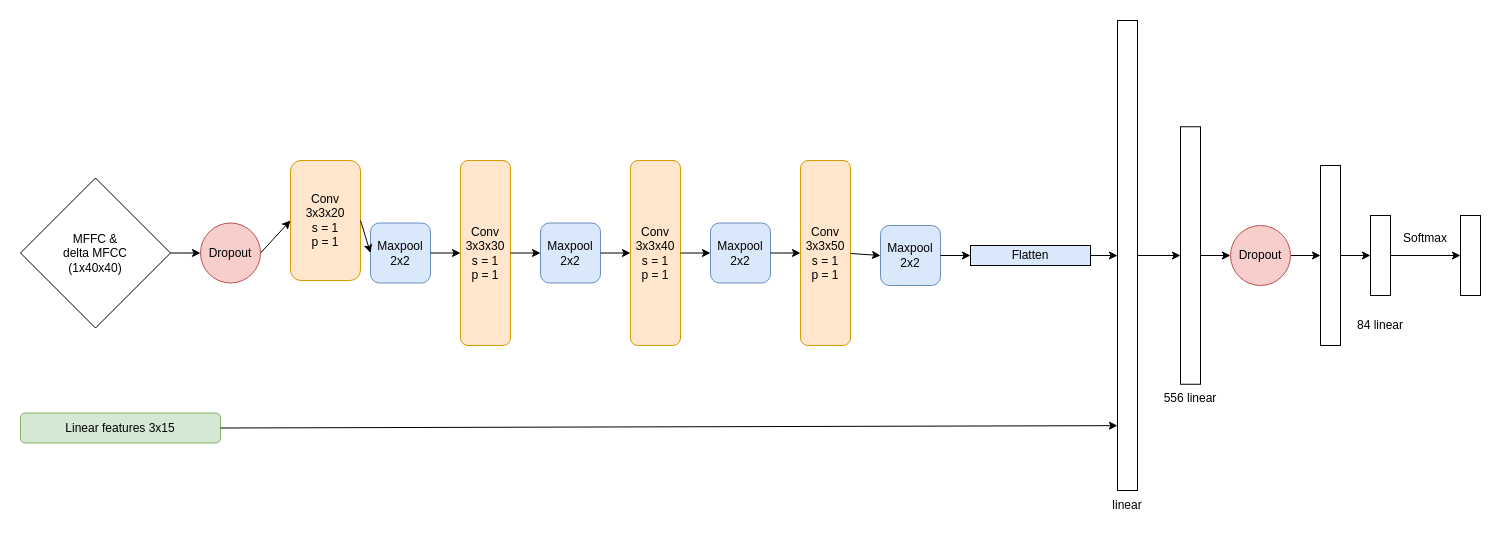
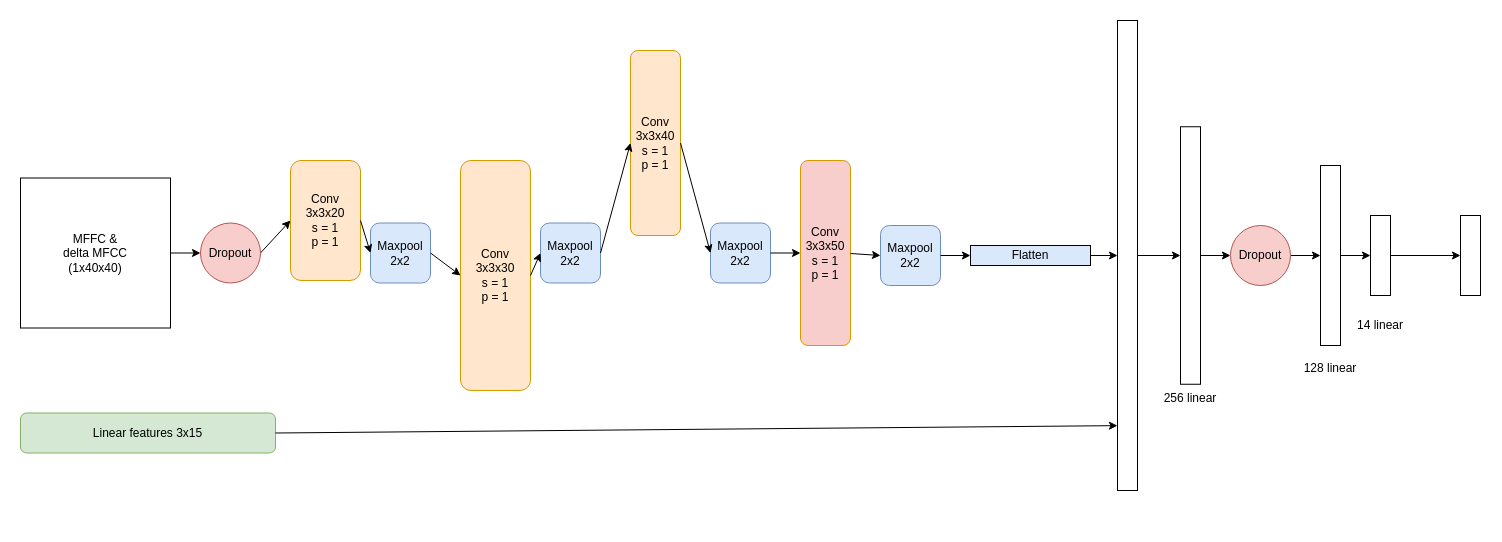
(1426, 238) -> none
(96, 253) -> (96, 253)
(486, 253) -> (496, 276)
(656, 253) -> (656, 143)
(826, 253) -> (826, 253)
(1381, 326) -> (1381, 326)
none -> (1331, 368)
(1191, 399) -> (1191, 399)
(121, 428) -> (148, 433)
(1128, 506) -> none
